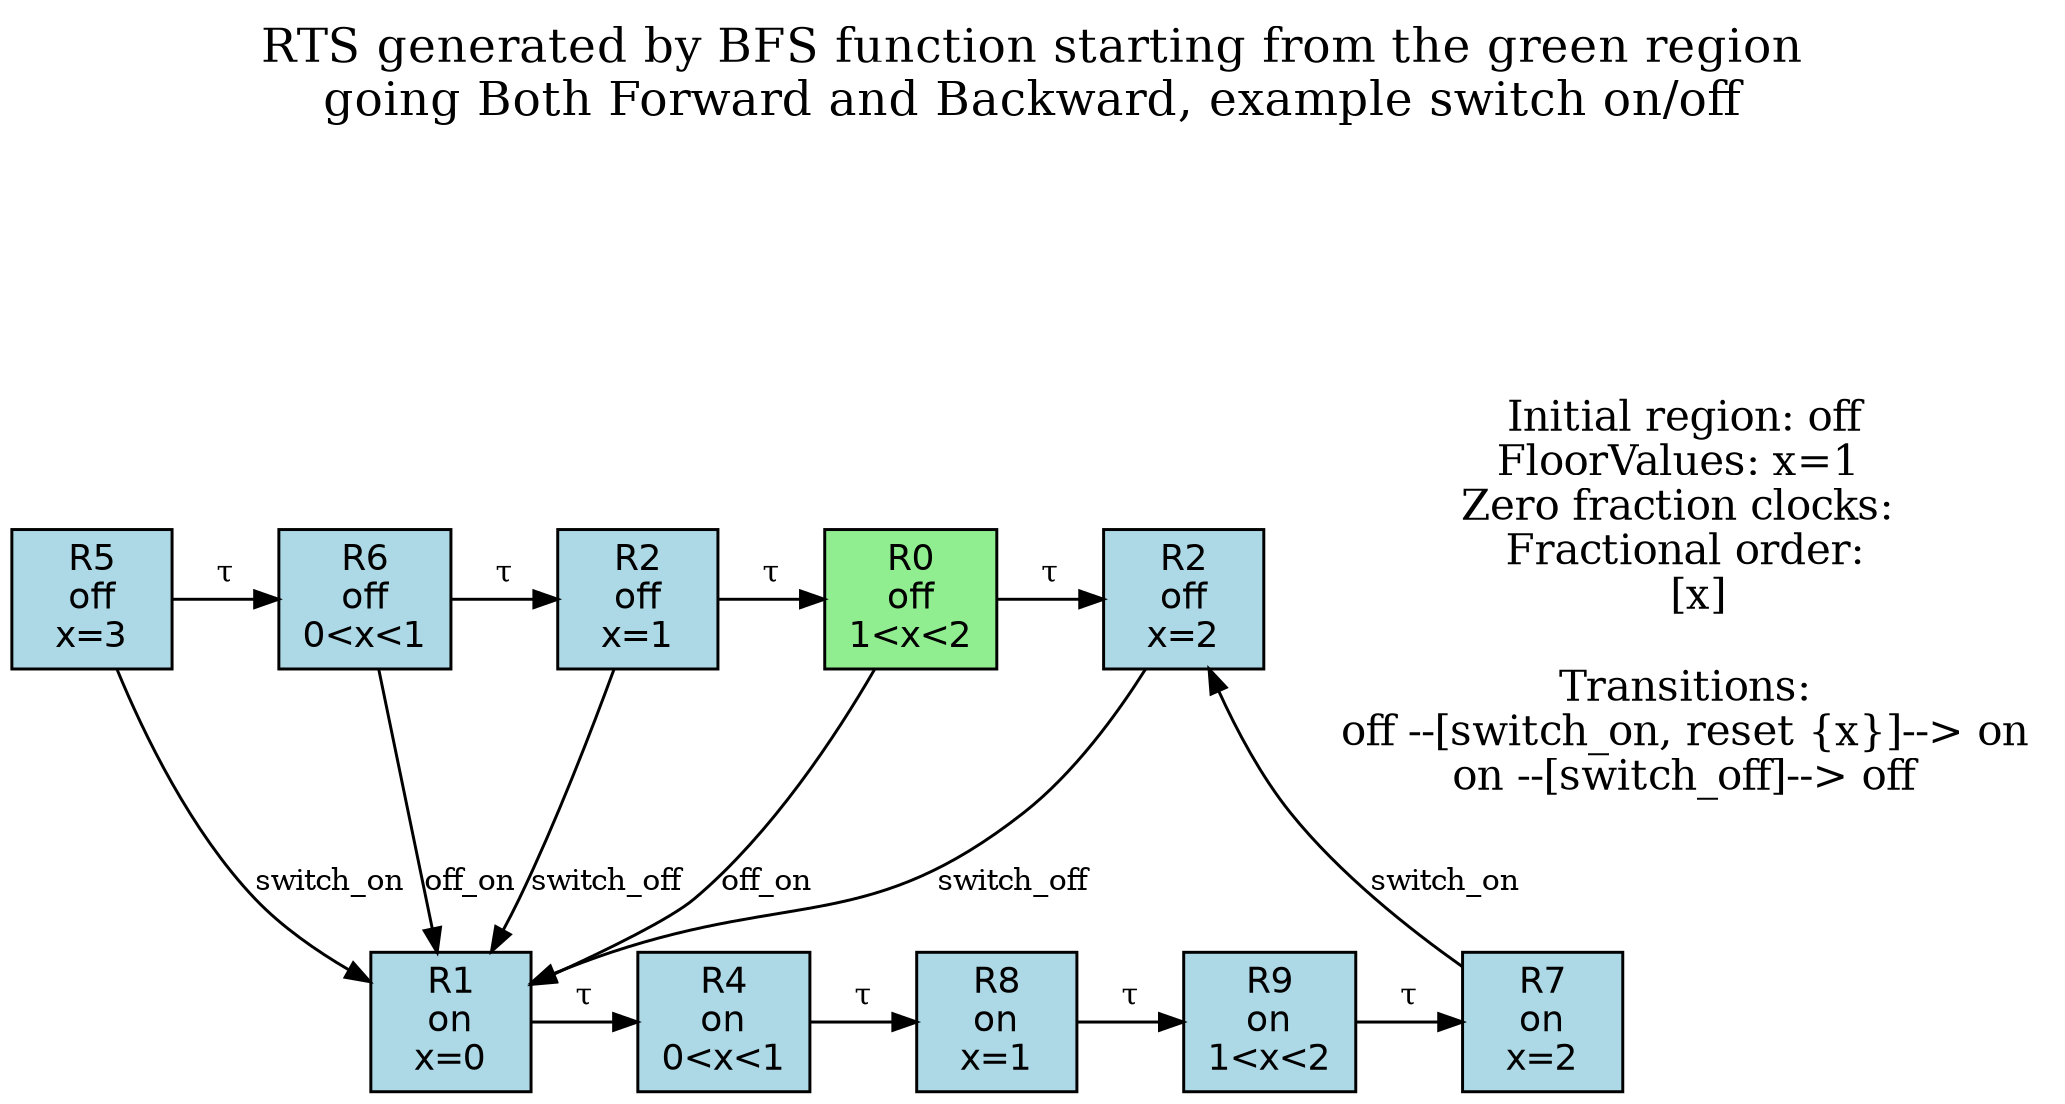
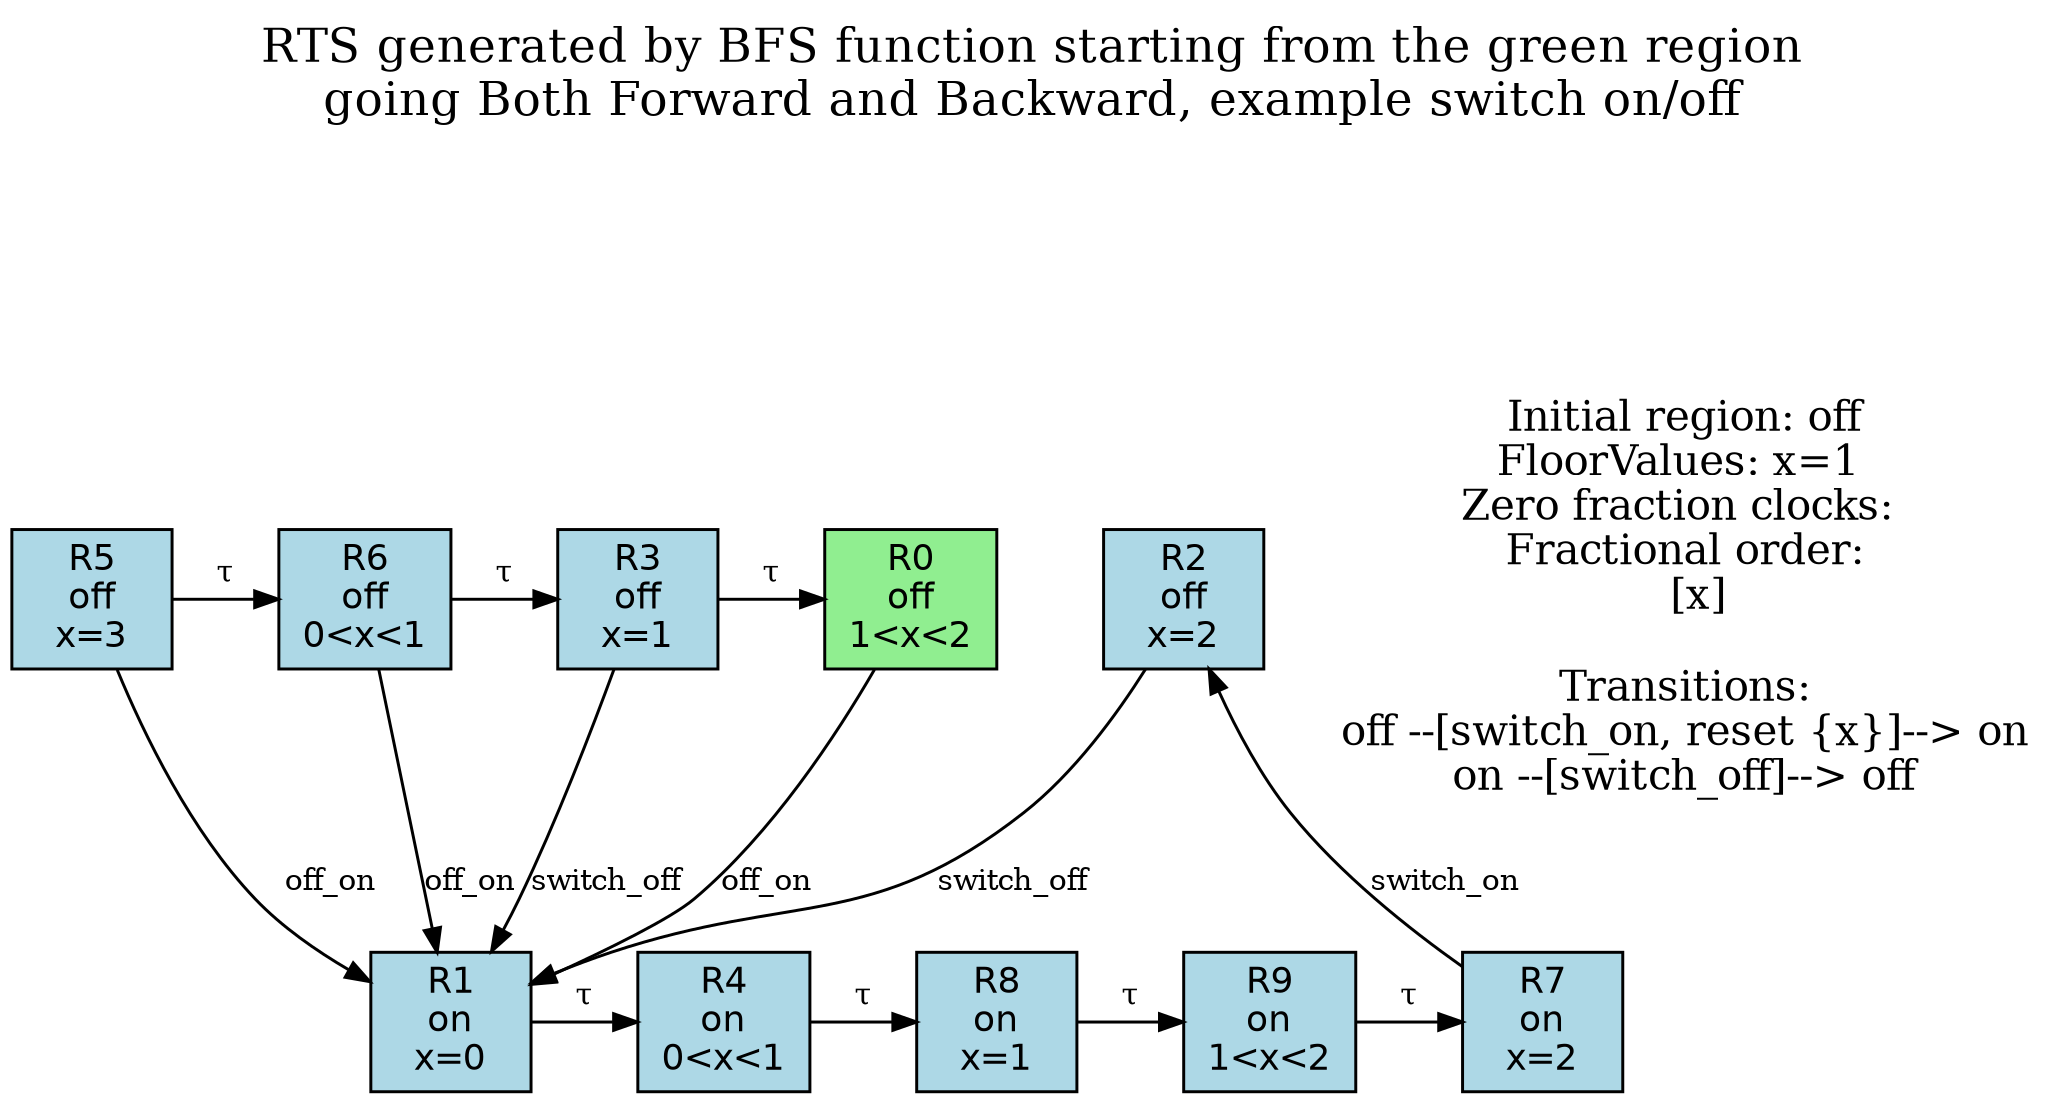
(638, 599) -> (638, 599)
(1038, 599) -> none
(331, 883) -> (331, 883)
